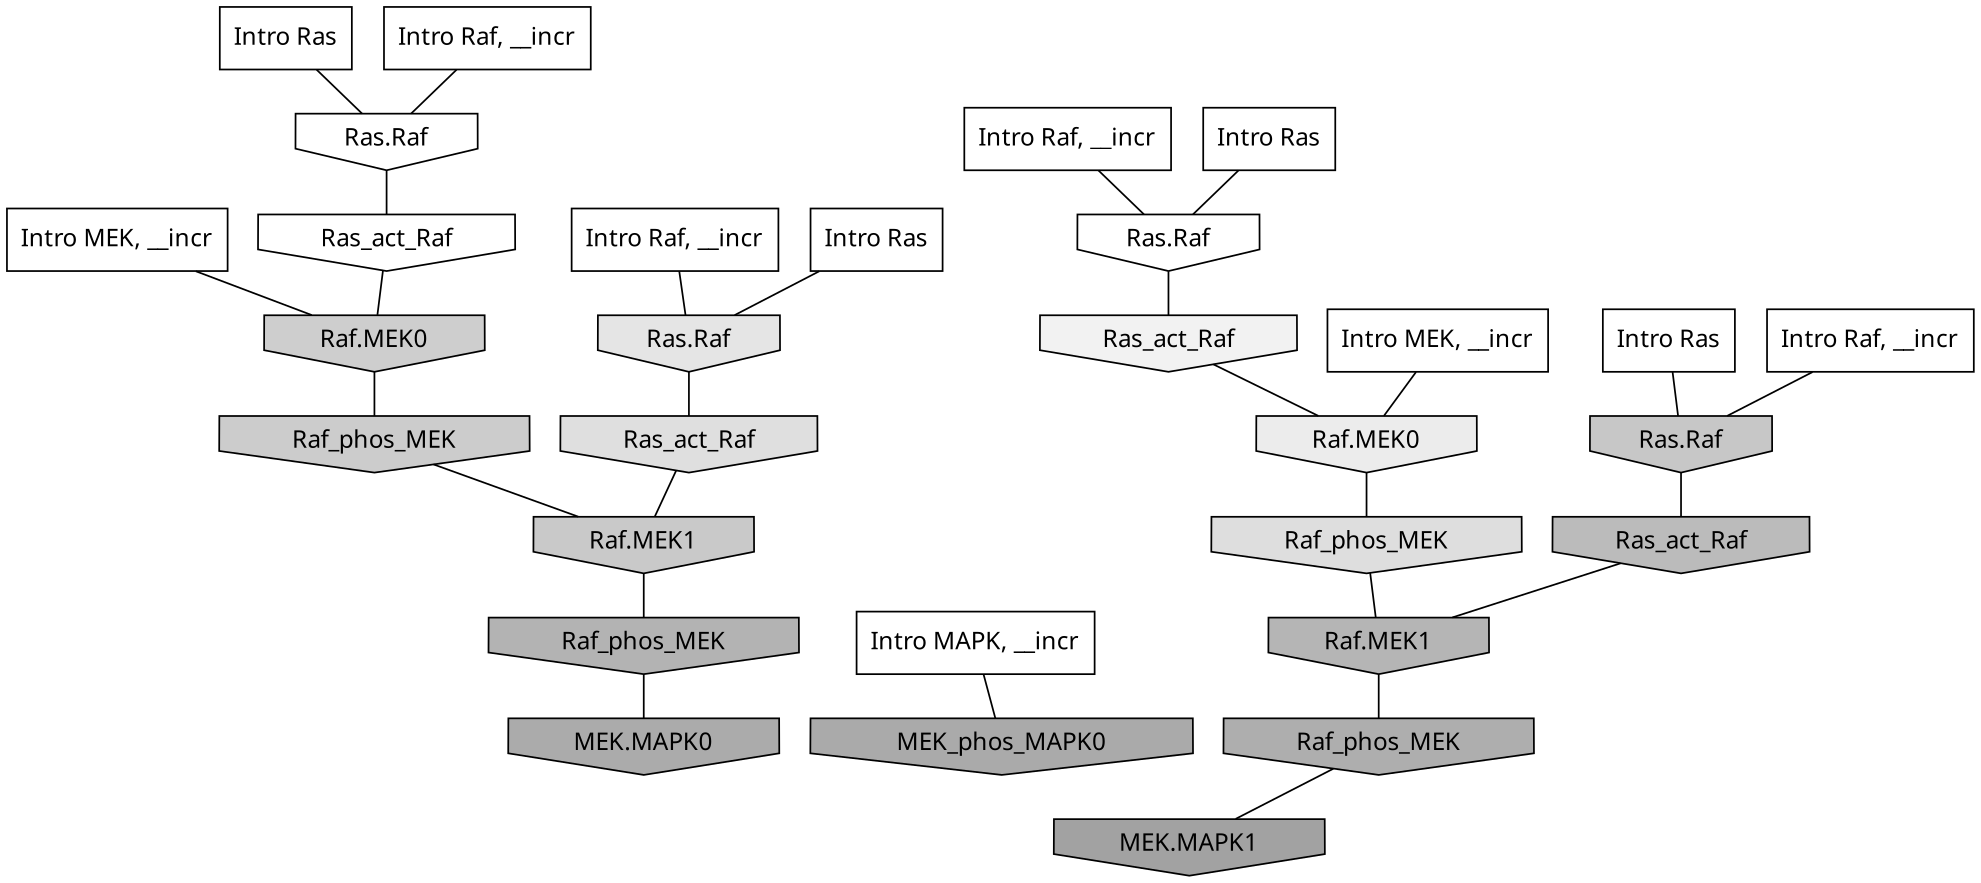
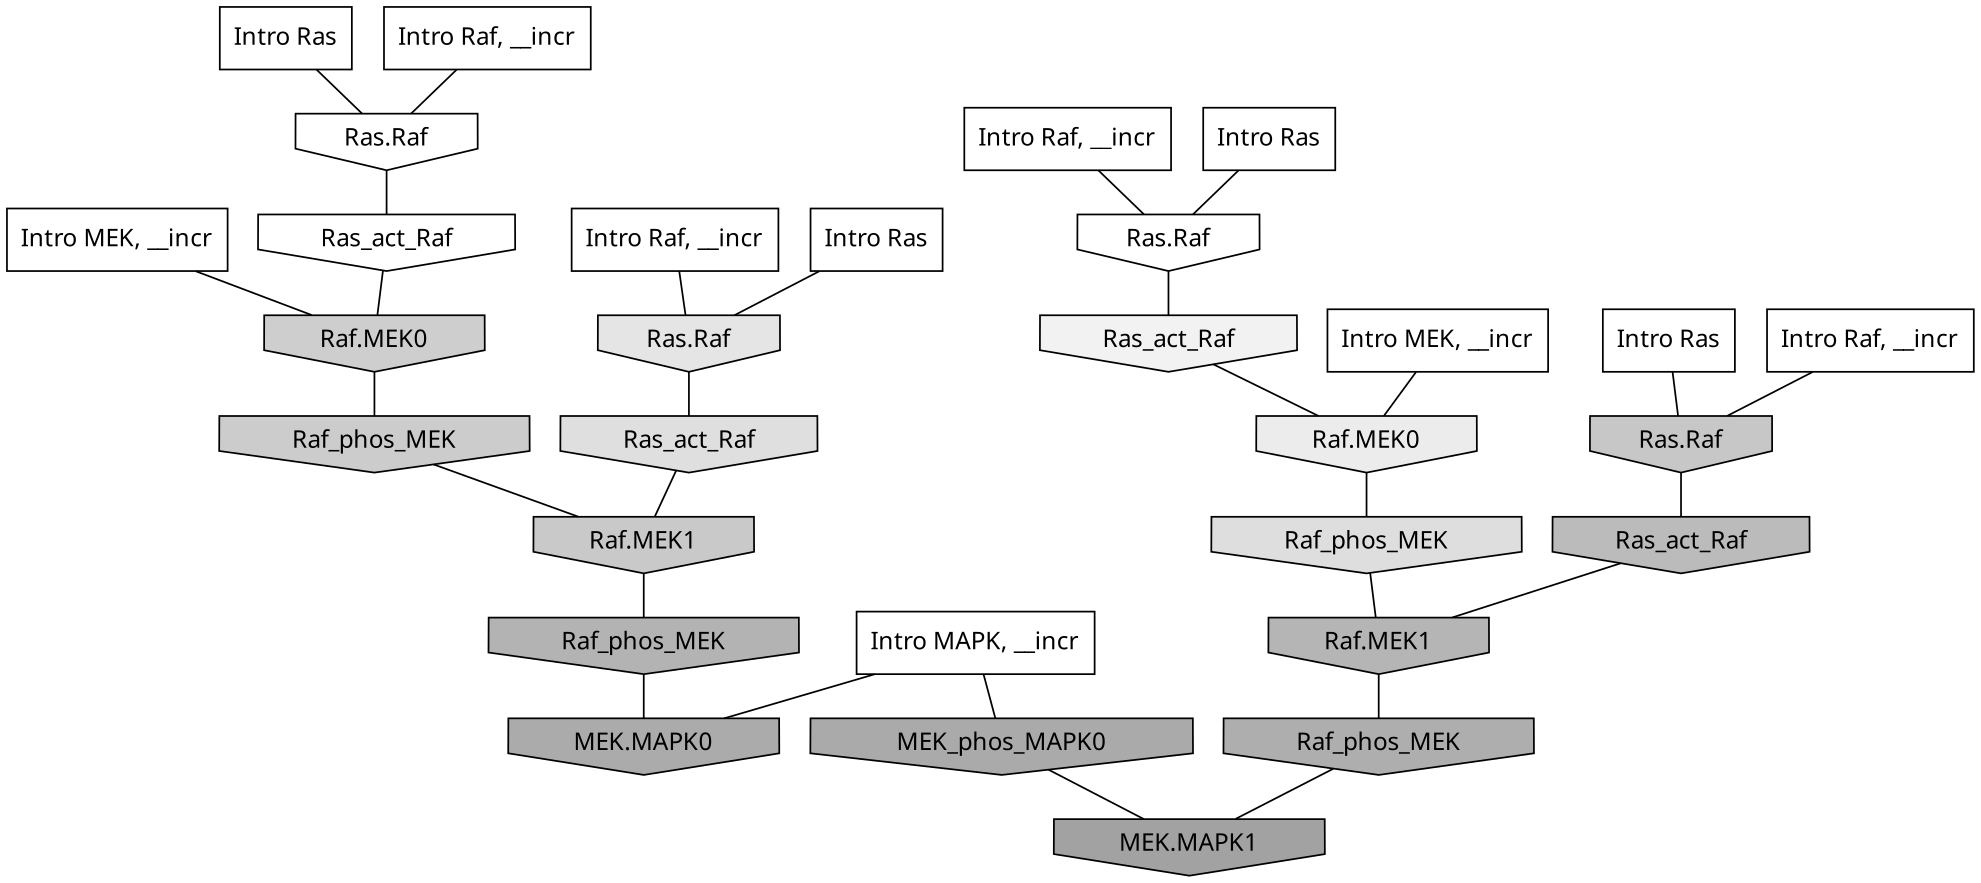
none -> (799, 696)
none -> (1096, 794)
